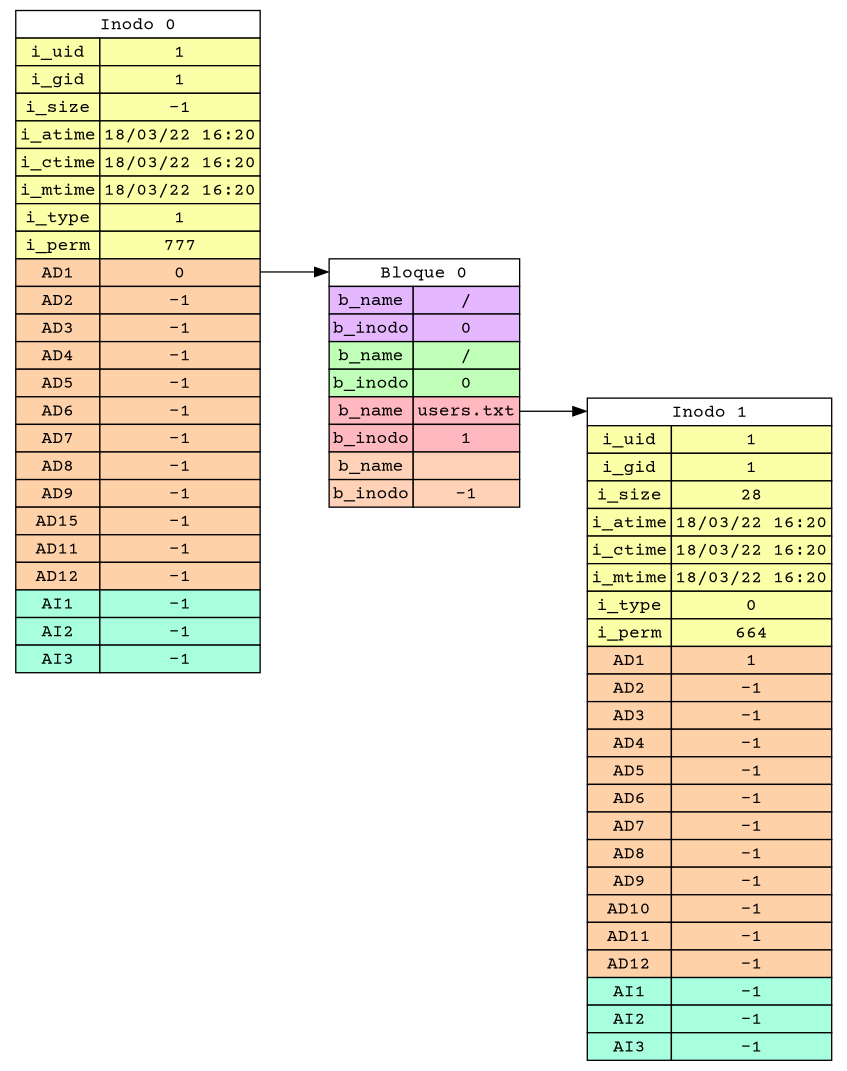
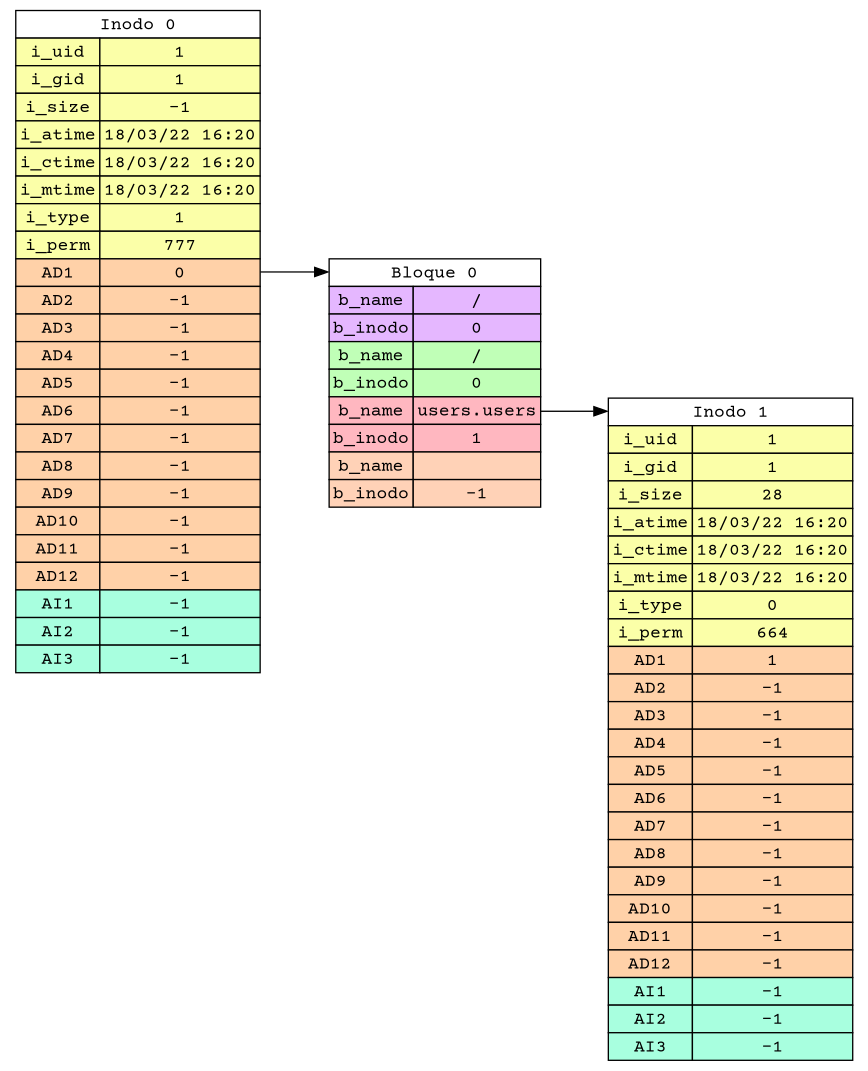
(466, 410) -> (477, 410)
(58, 520) -> (58, 520)
